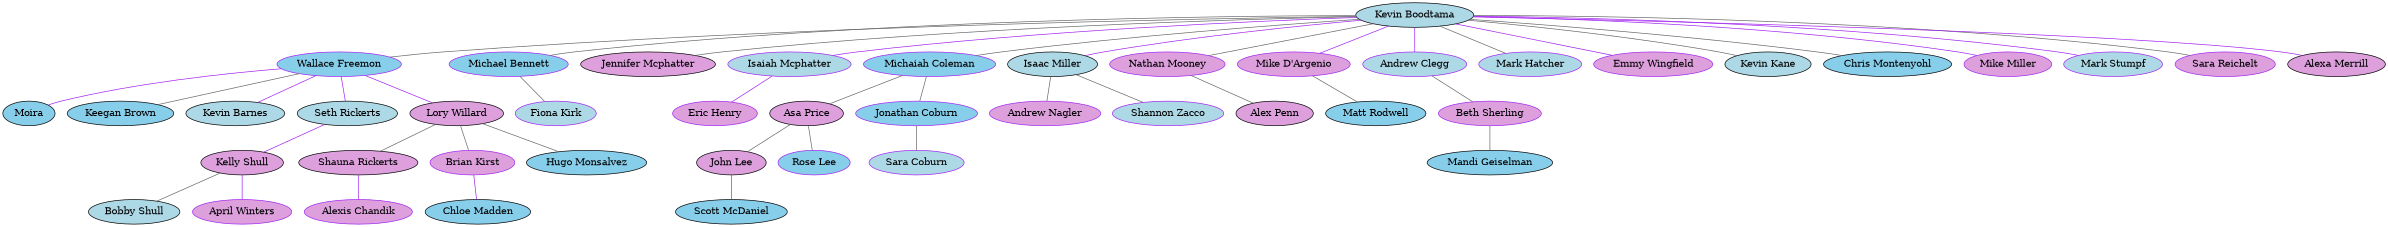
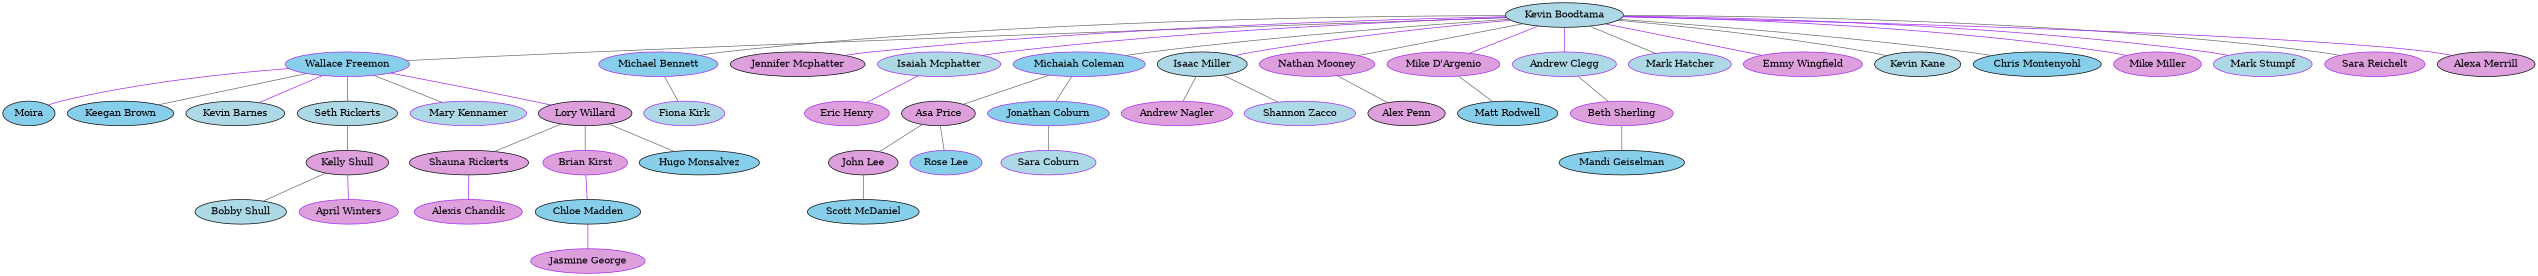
(1025, 29) -> (1010, 40)
none -> (468, 113)
none -> (588, 261)
